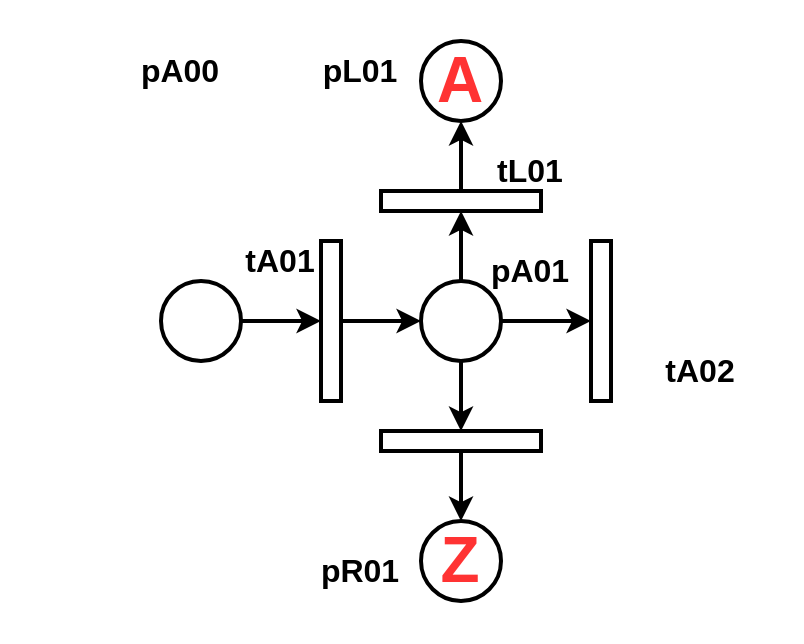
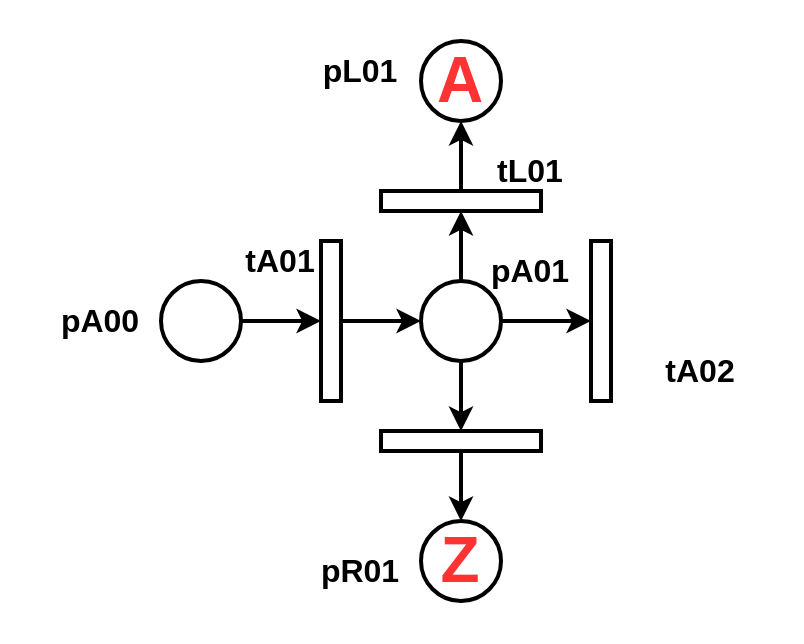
(181, 71) -> (101, 321)
